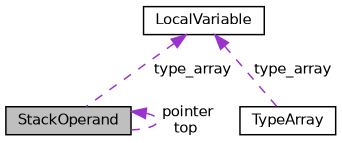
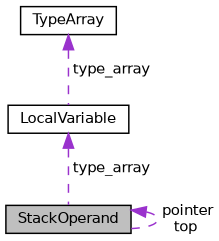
(251, 76) -> (68, 78)
